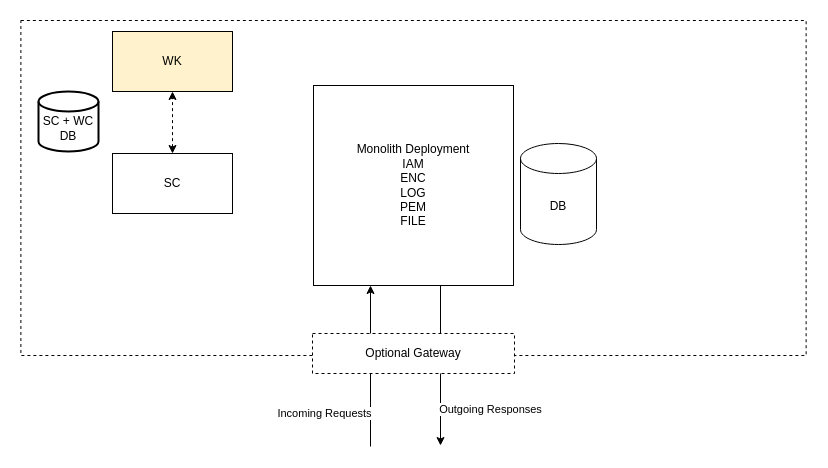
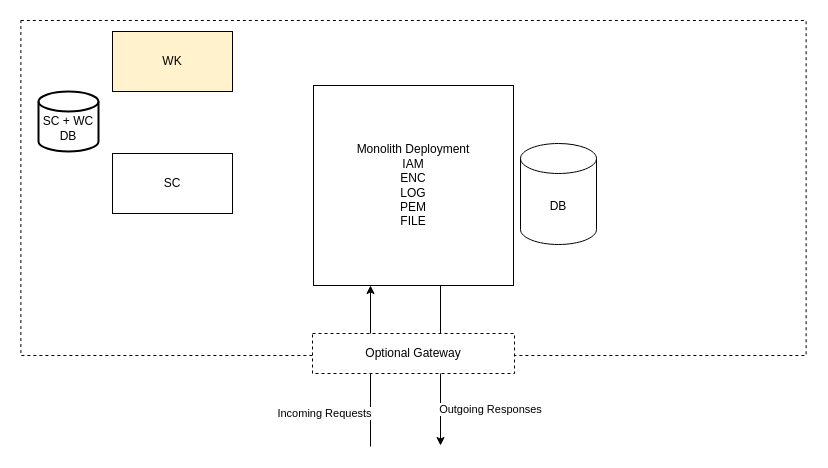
(173, 123) -> none
